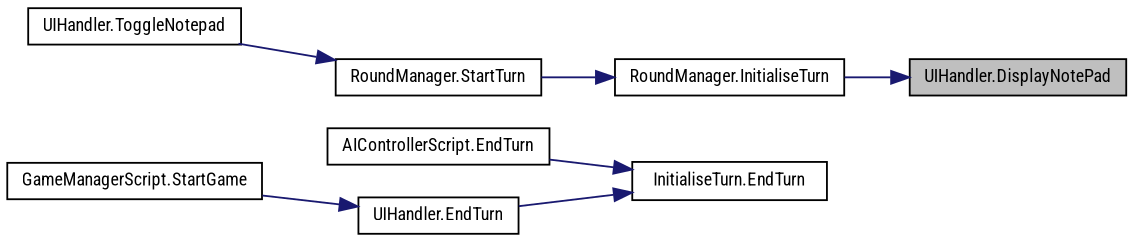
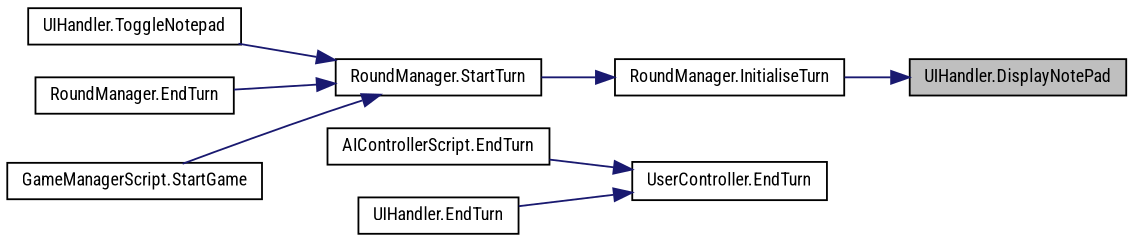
none -> (135, 96)
(730, 181) -> (730, 181)
(301, 200) -> (272, 131)
